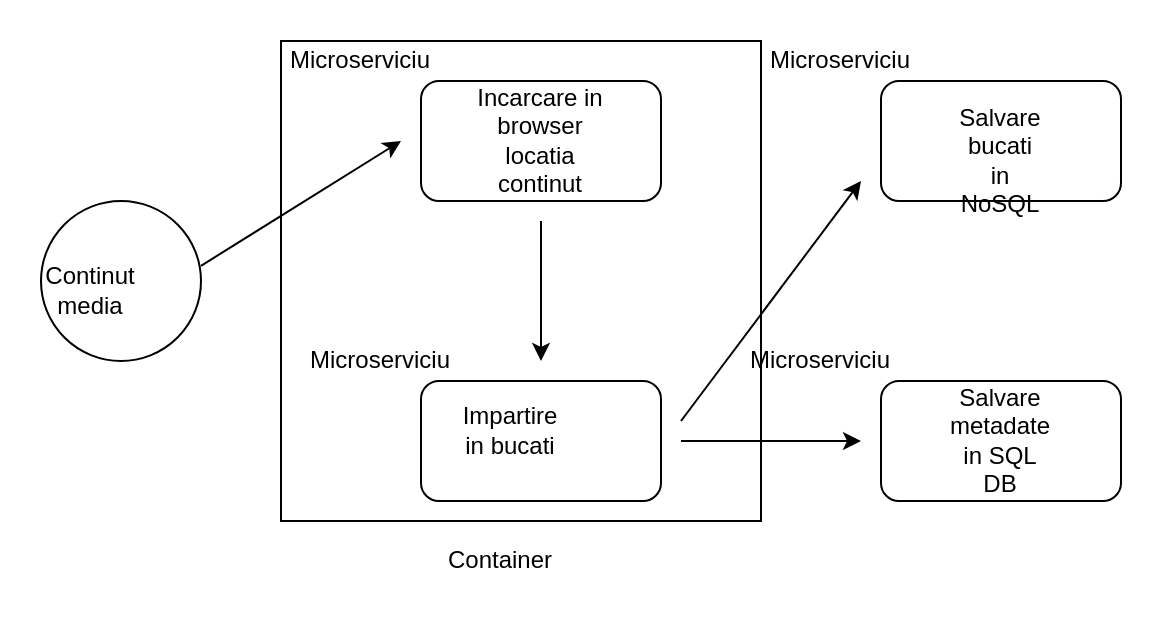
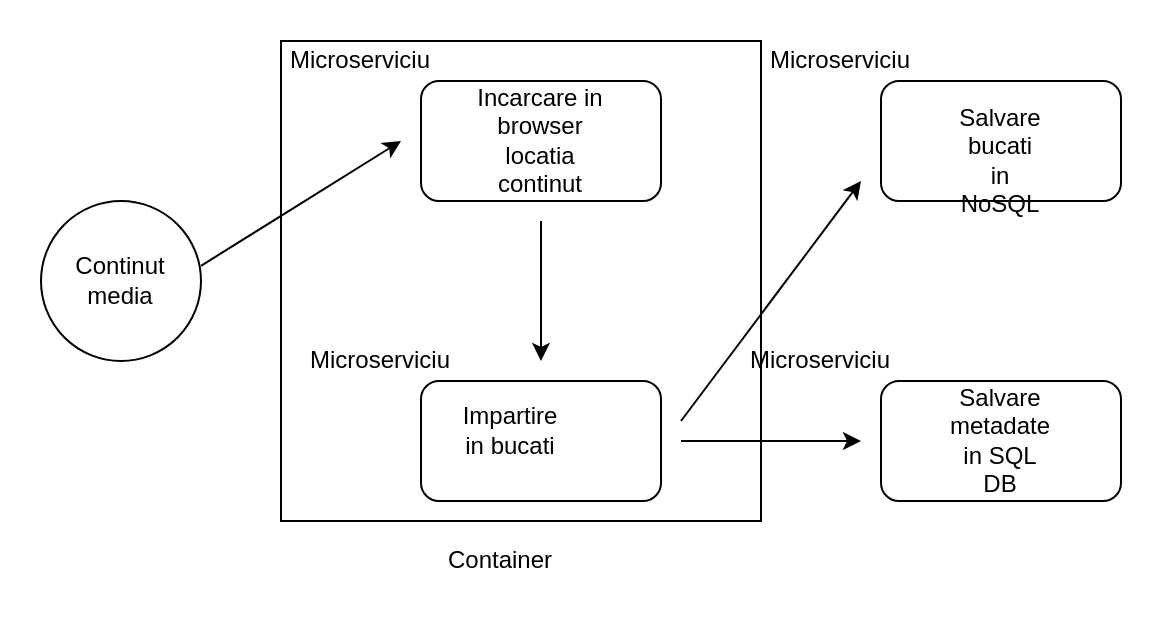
(91, 291) -> (121, 281)
